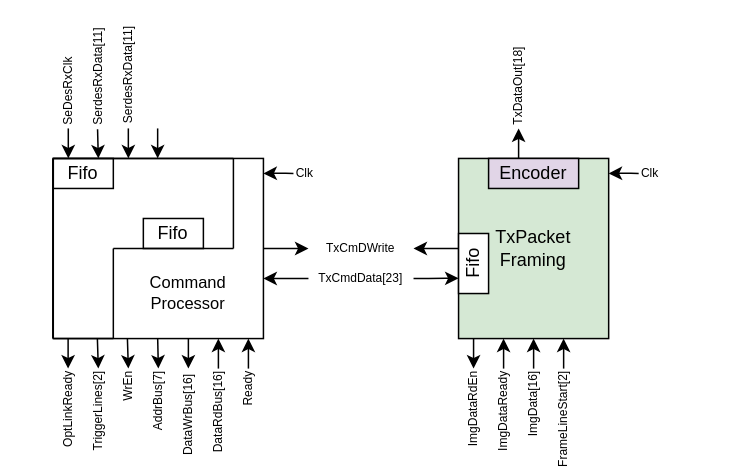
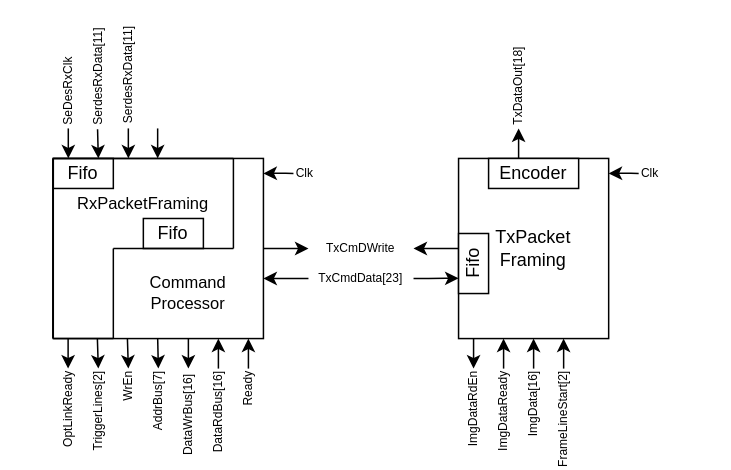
(533, 173) -> (533, 173)
none -> (143, 203)
(533, 248) -> (533, 248)
